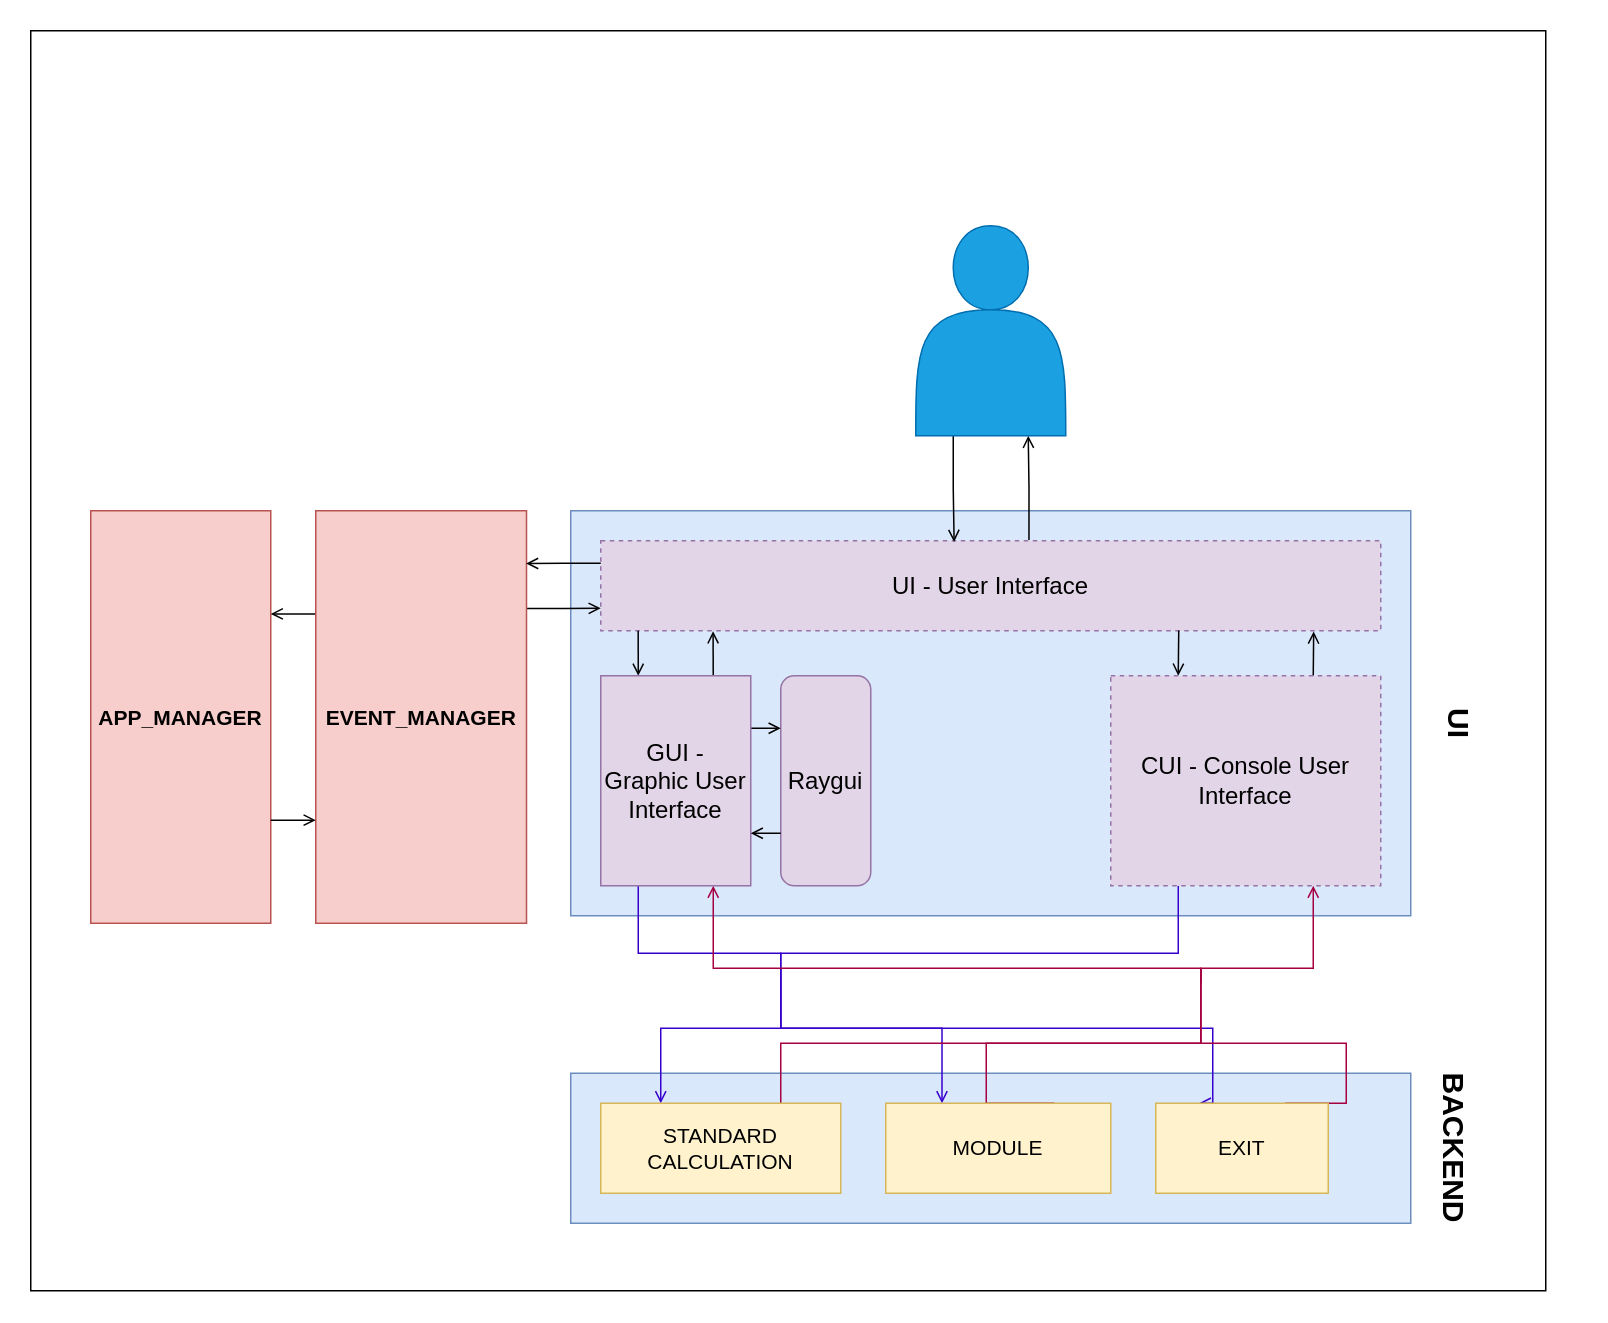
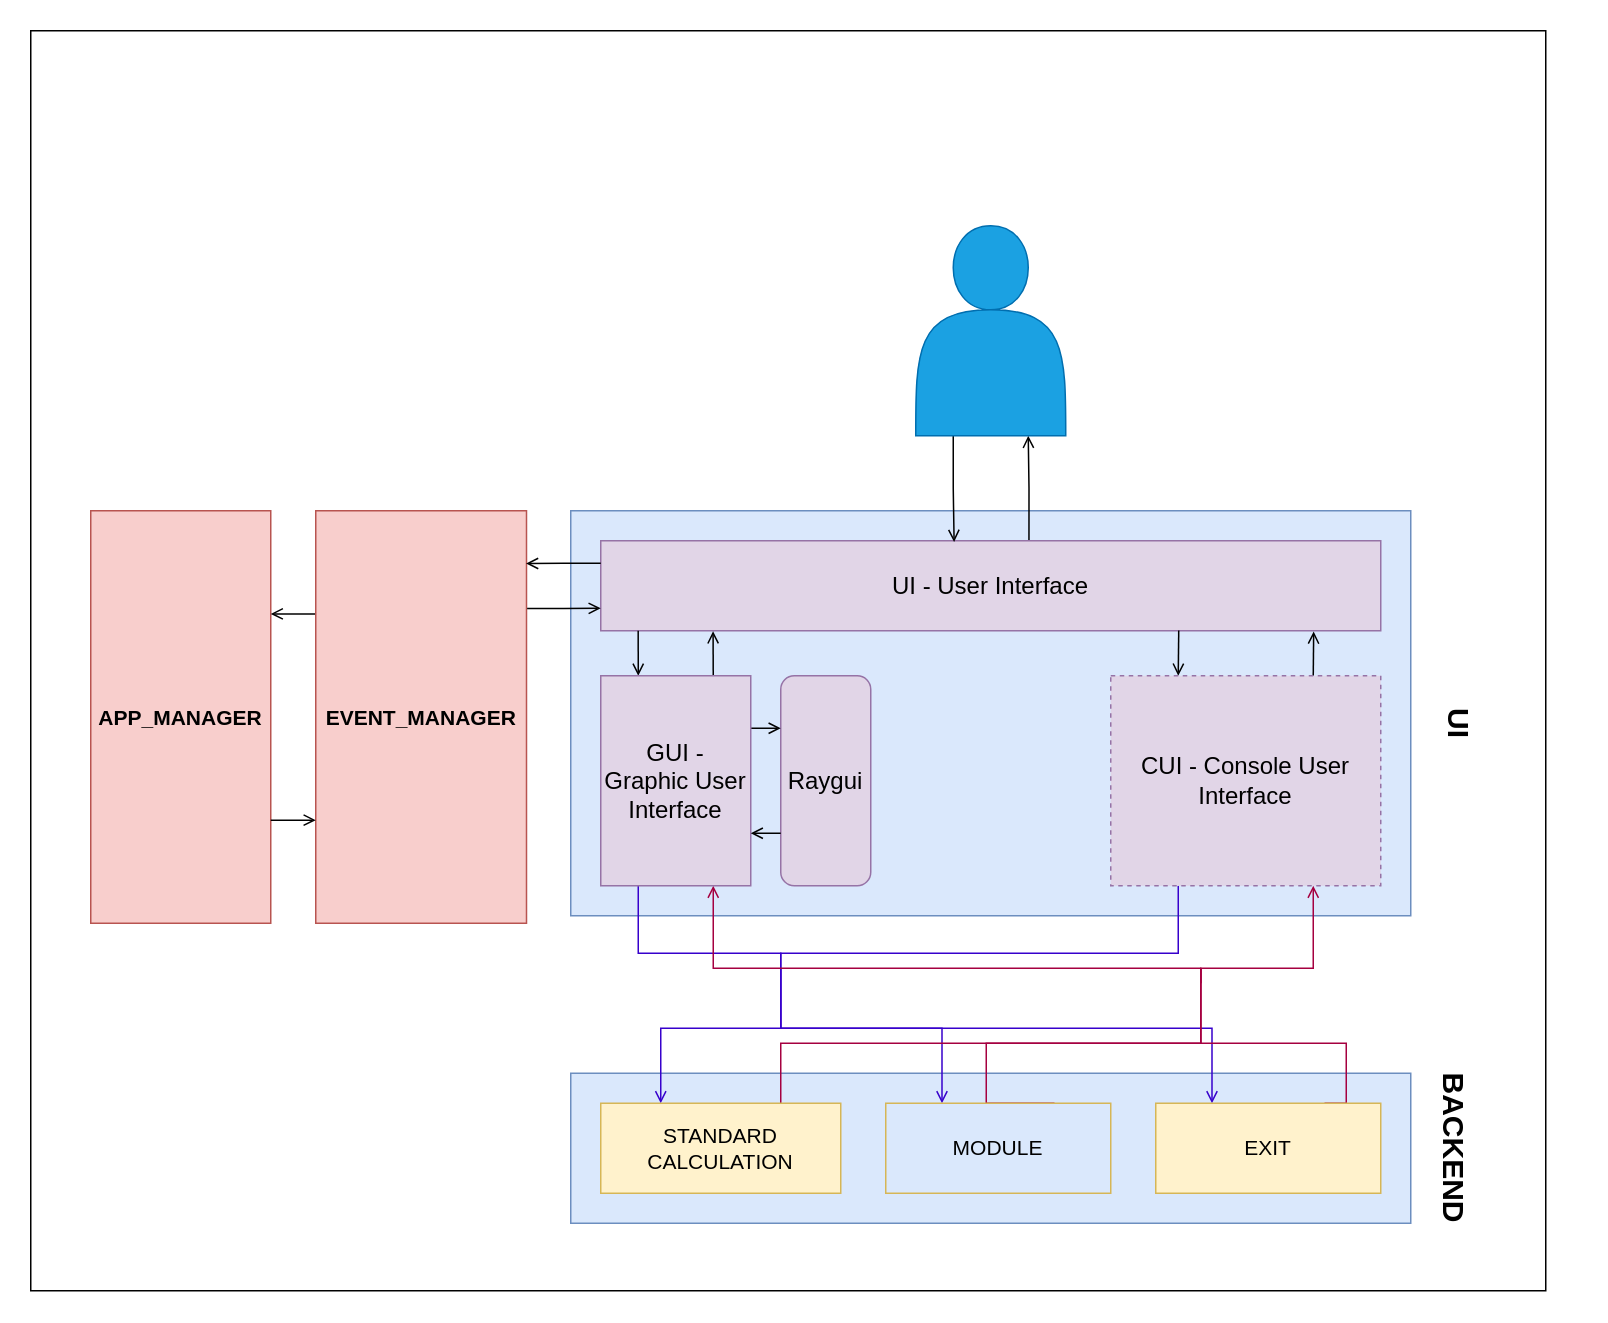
(991, 586) -> (991, 586)
(998, 1148) -> (998, 1148)
(1242, 1148) -> (1268, 1148)
